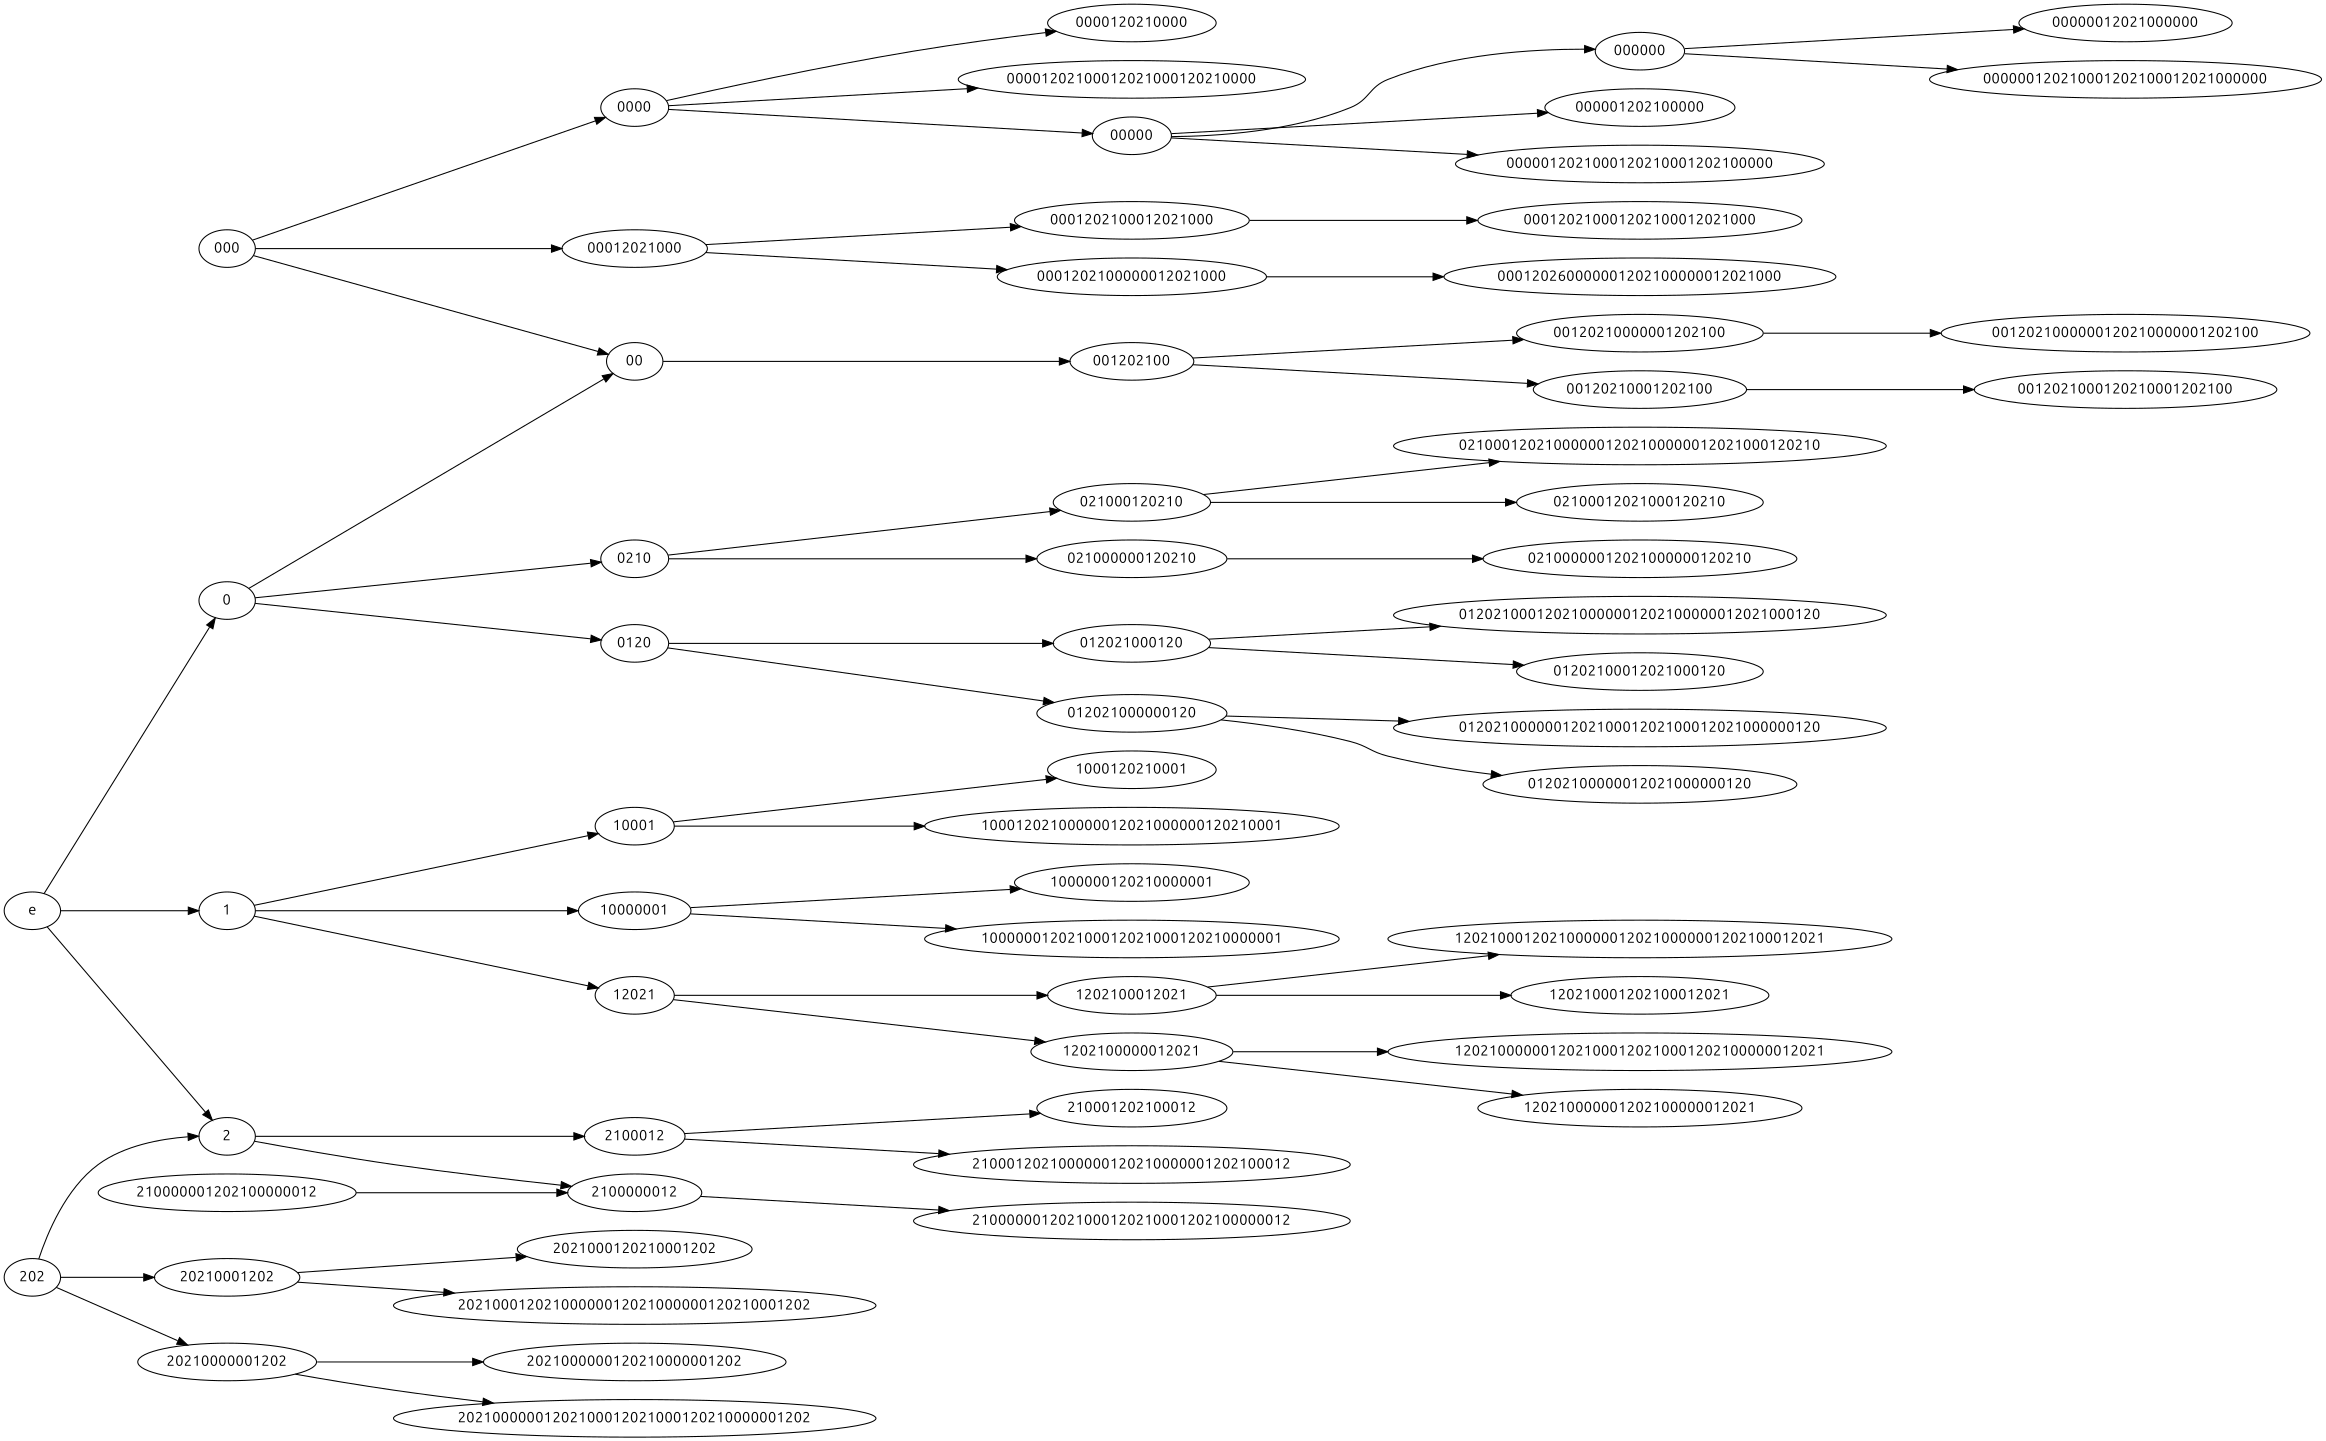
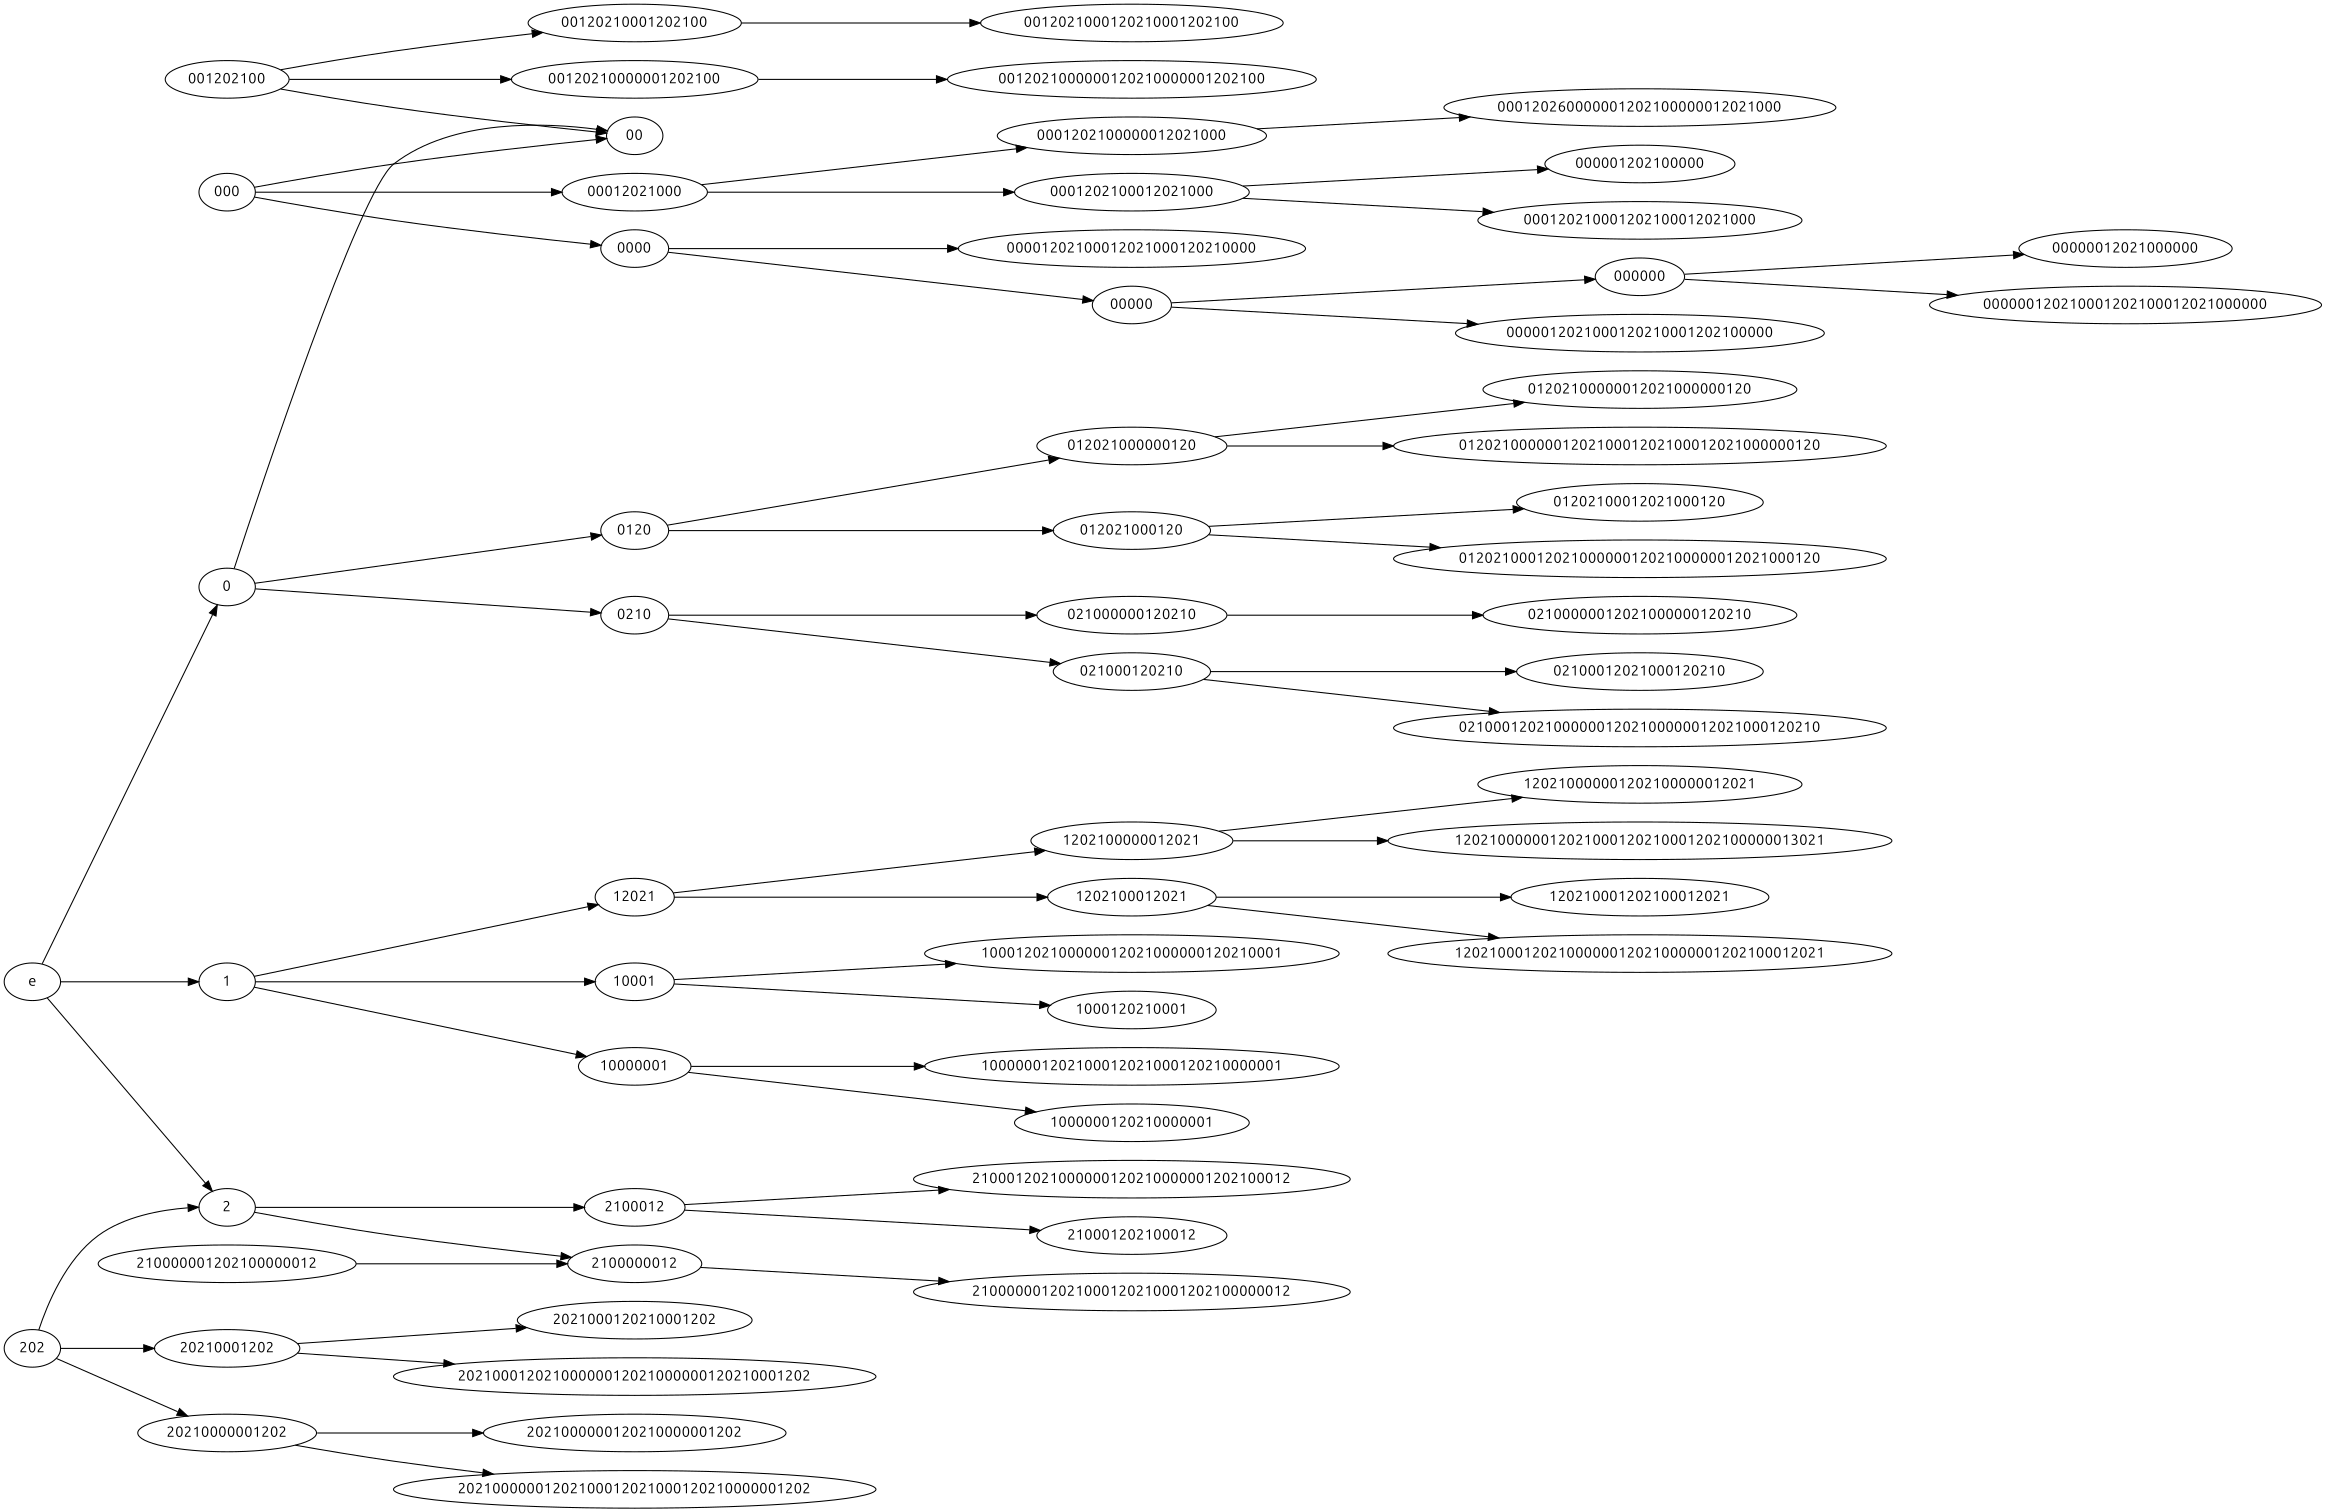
(1132, 23) -> none
(1354, 123) -> (1390, 178)
(861, 361) -> (438, 114)
(1640, 1052) -> (1640, 841)
